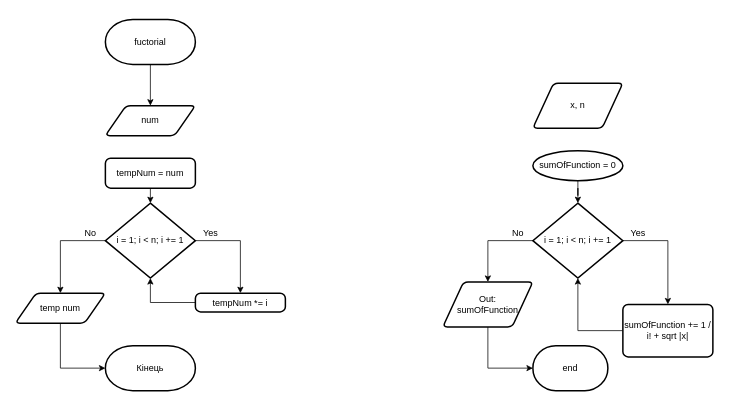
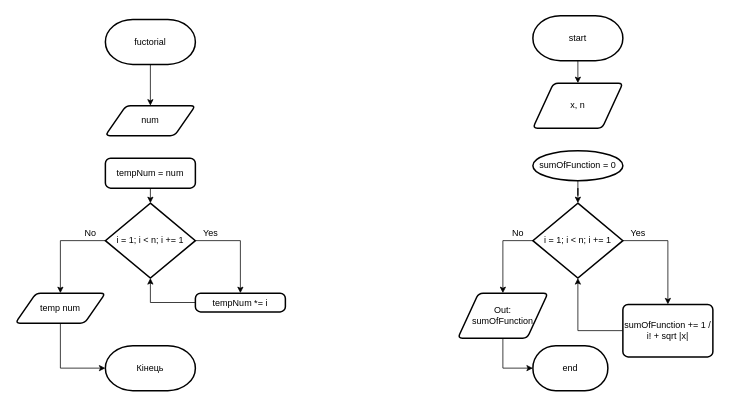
none -> (578, 38)
none -> (578, 76)
(488, 304) -> (503, 315)
